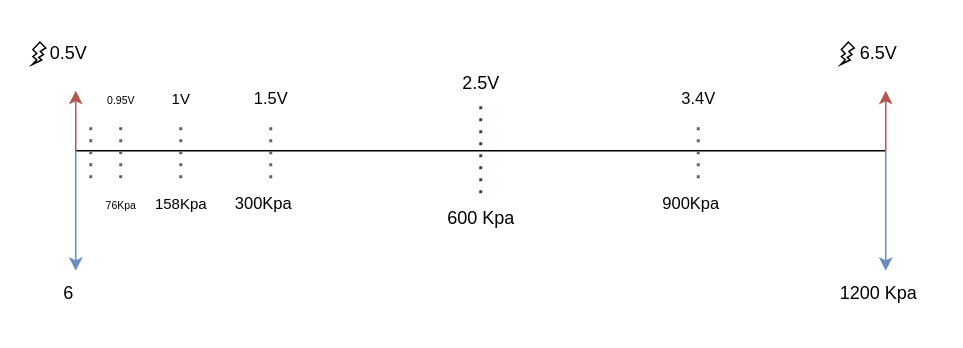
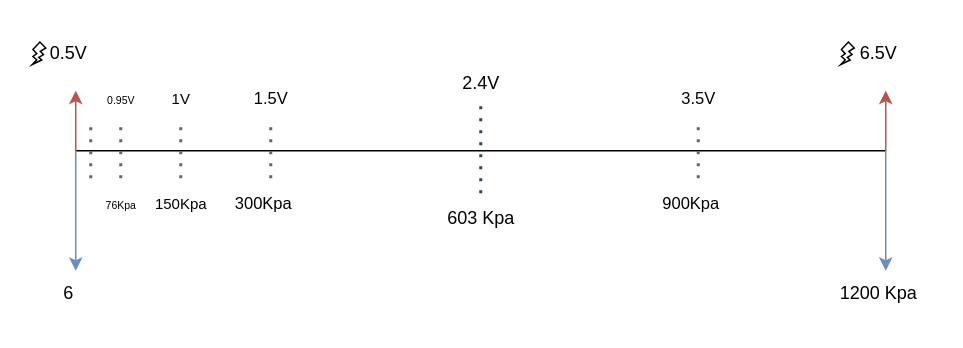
(482, 83) -> (482, 83)
(699, 98) -> (699, 98)
(182, 203) -> (182, 203)
(482, 218) -> (482, 218)
